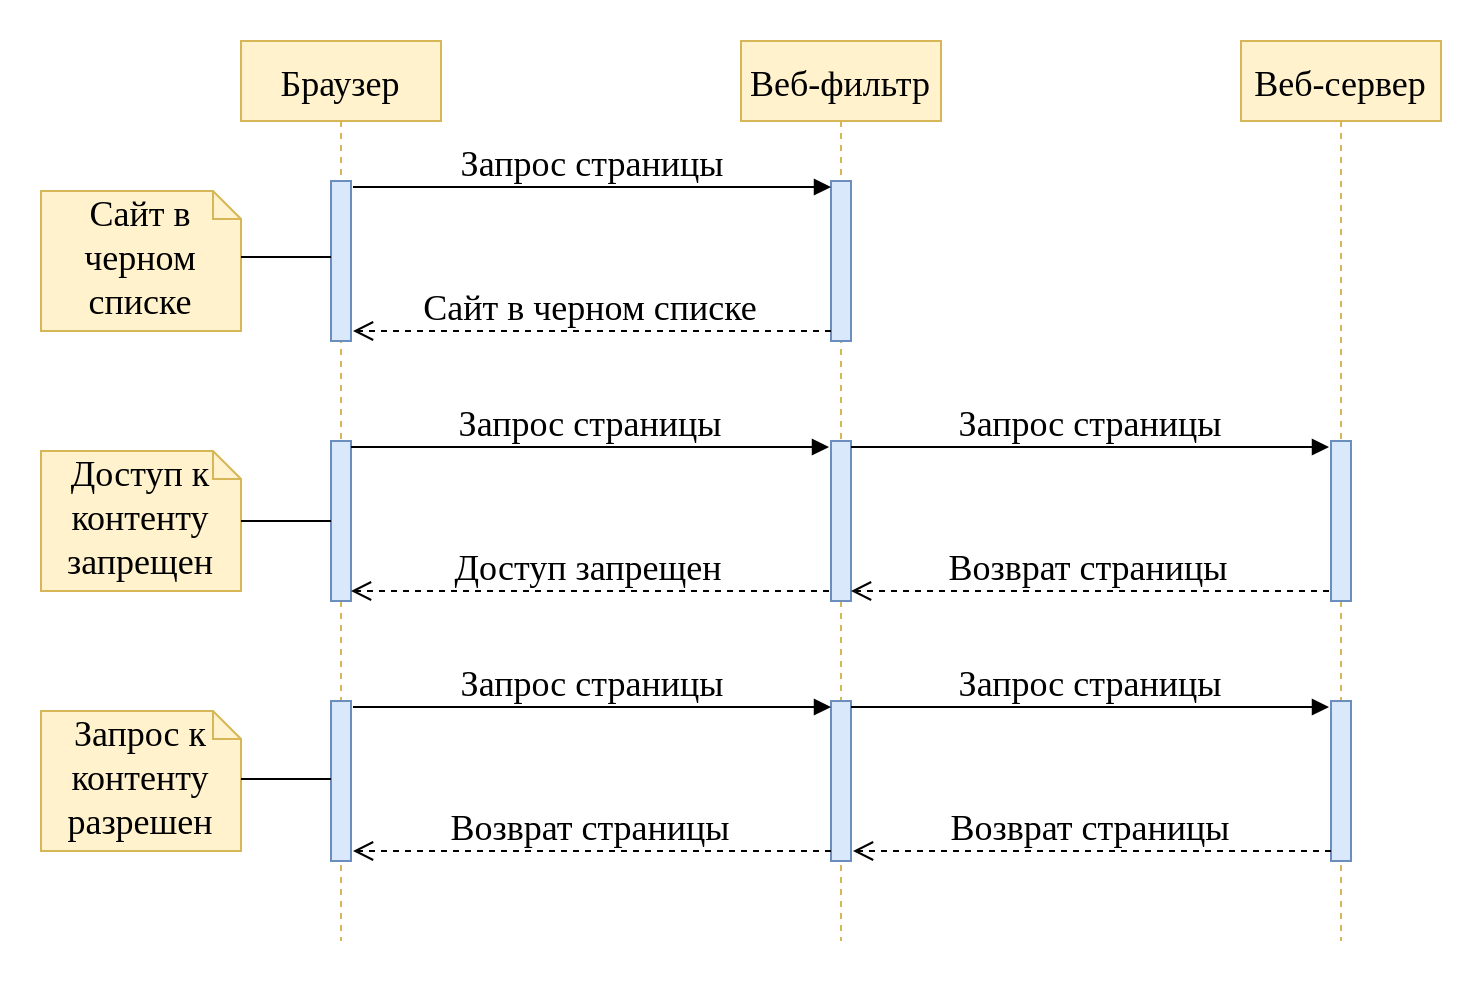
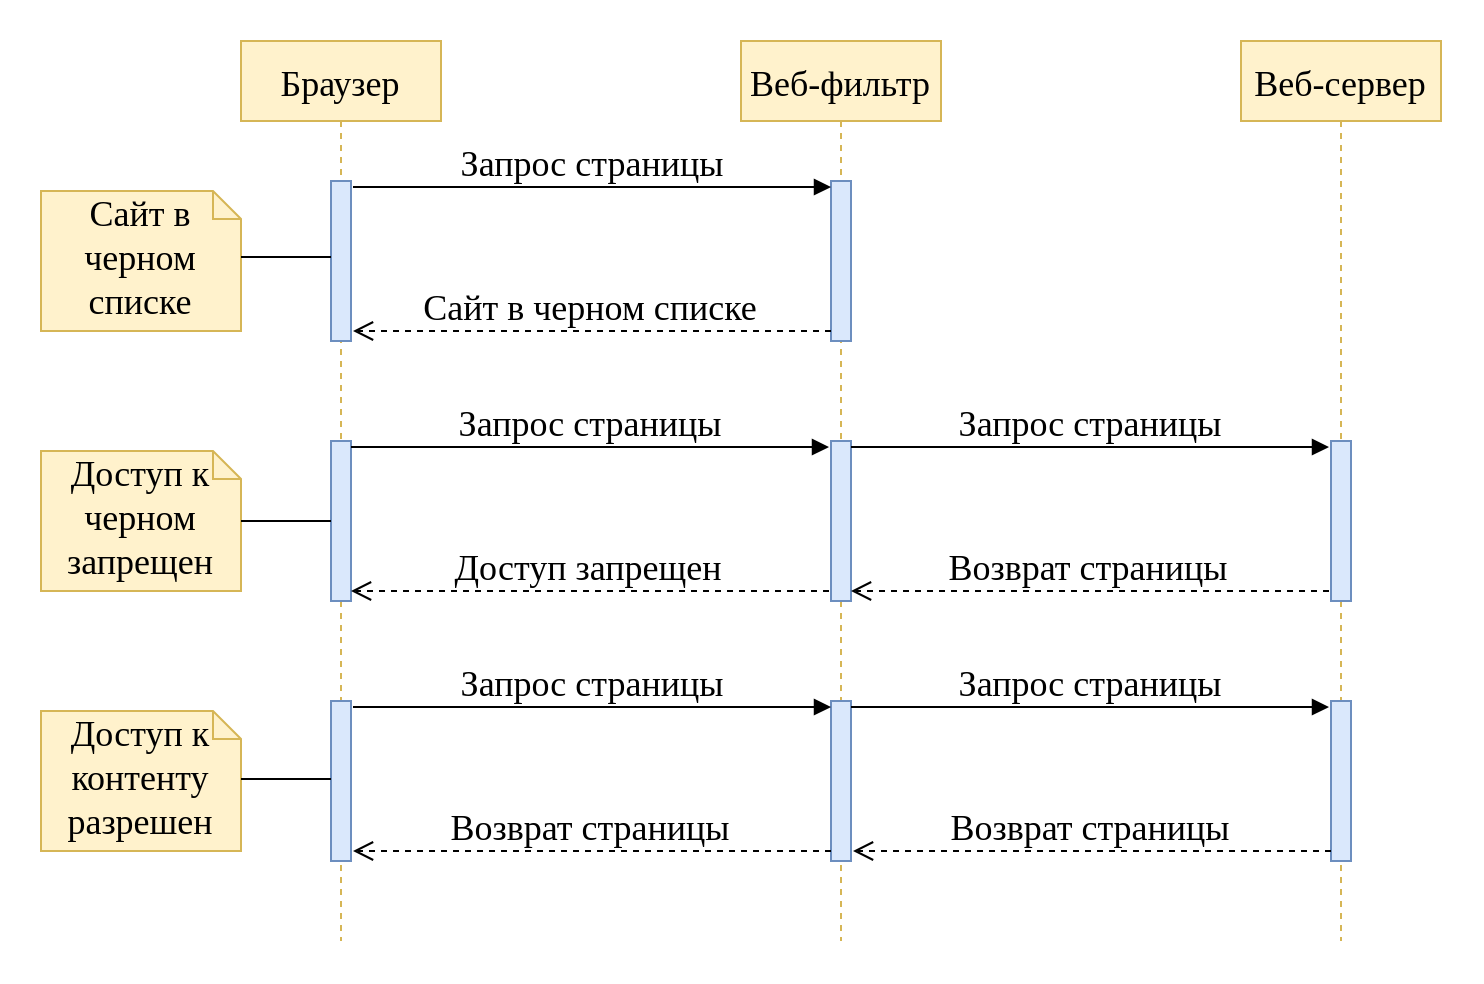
(140, 474) -> (140, 474)
(140, 734) -> (140, 734)
